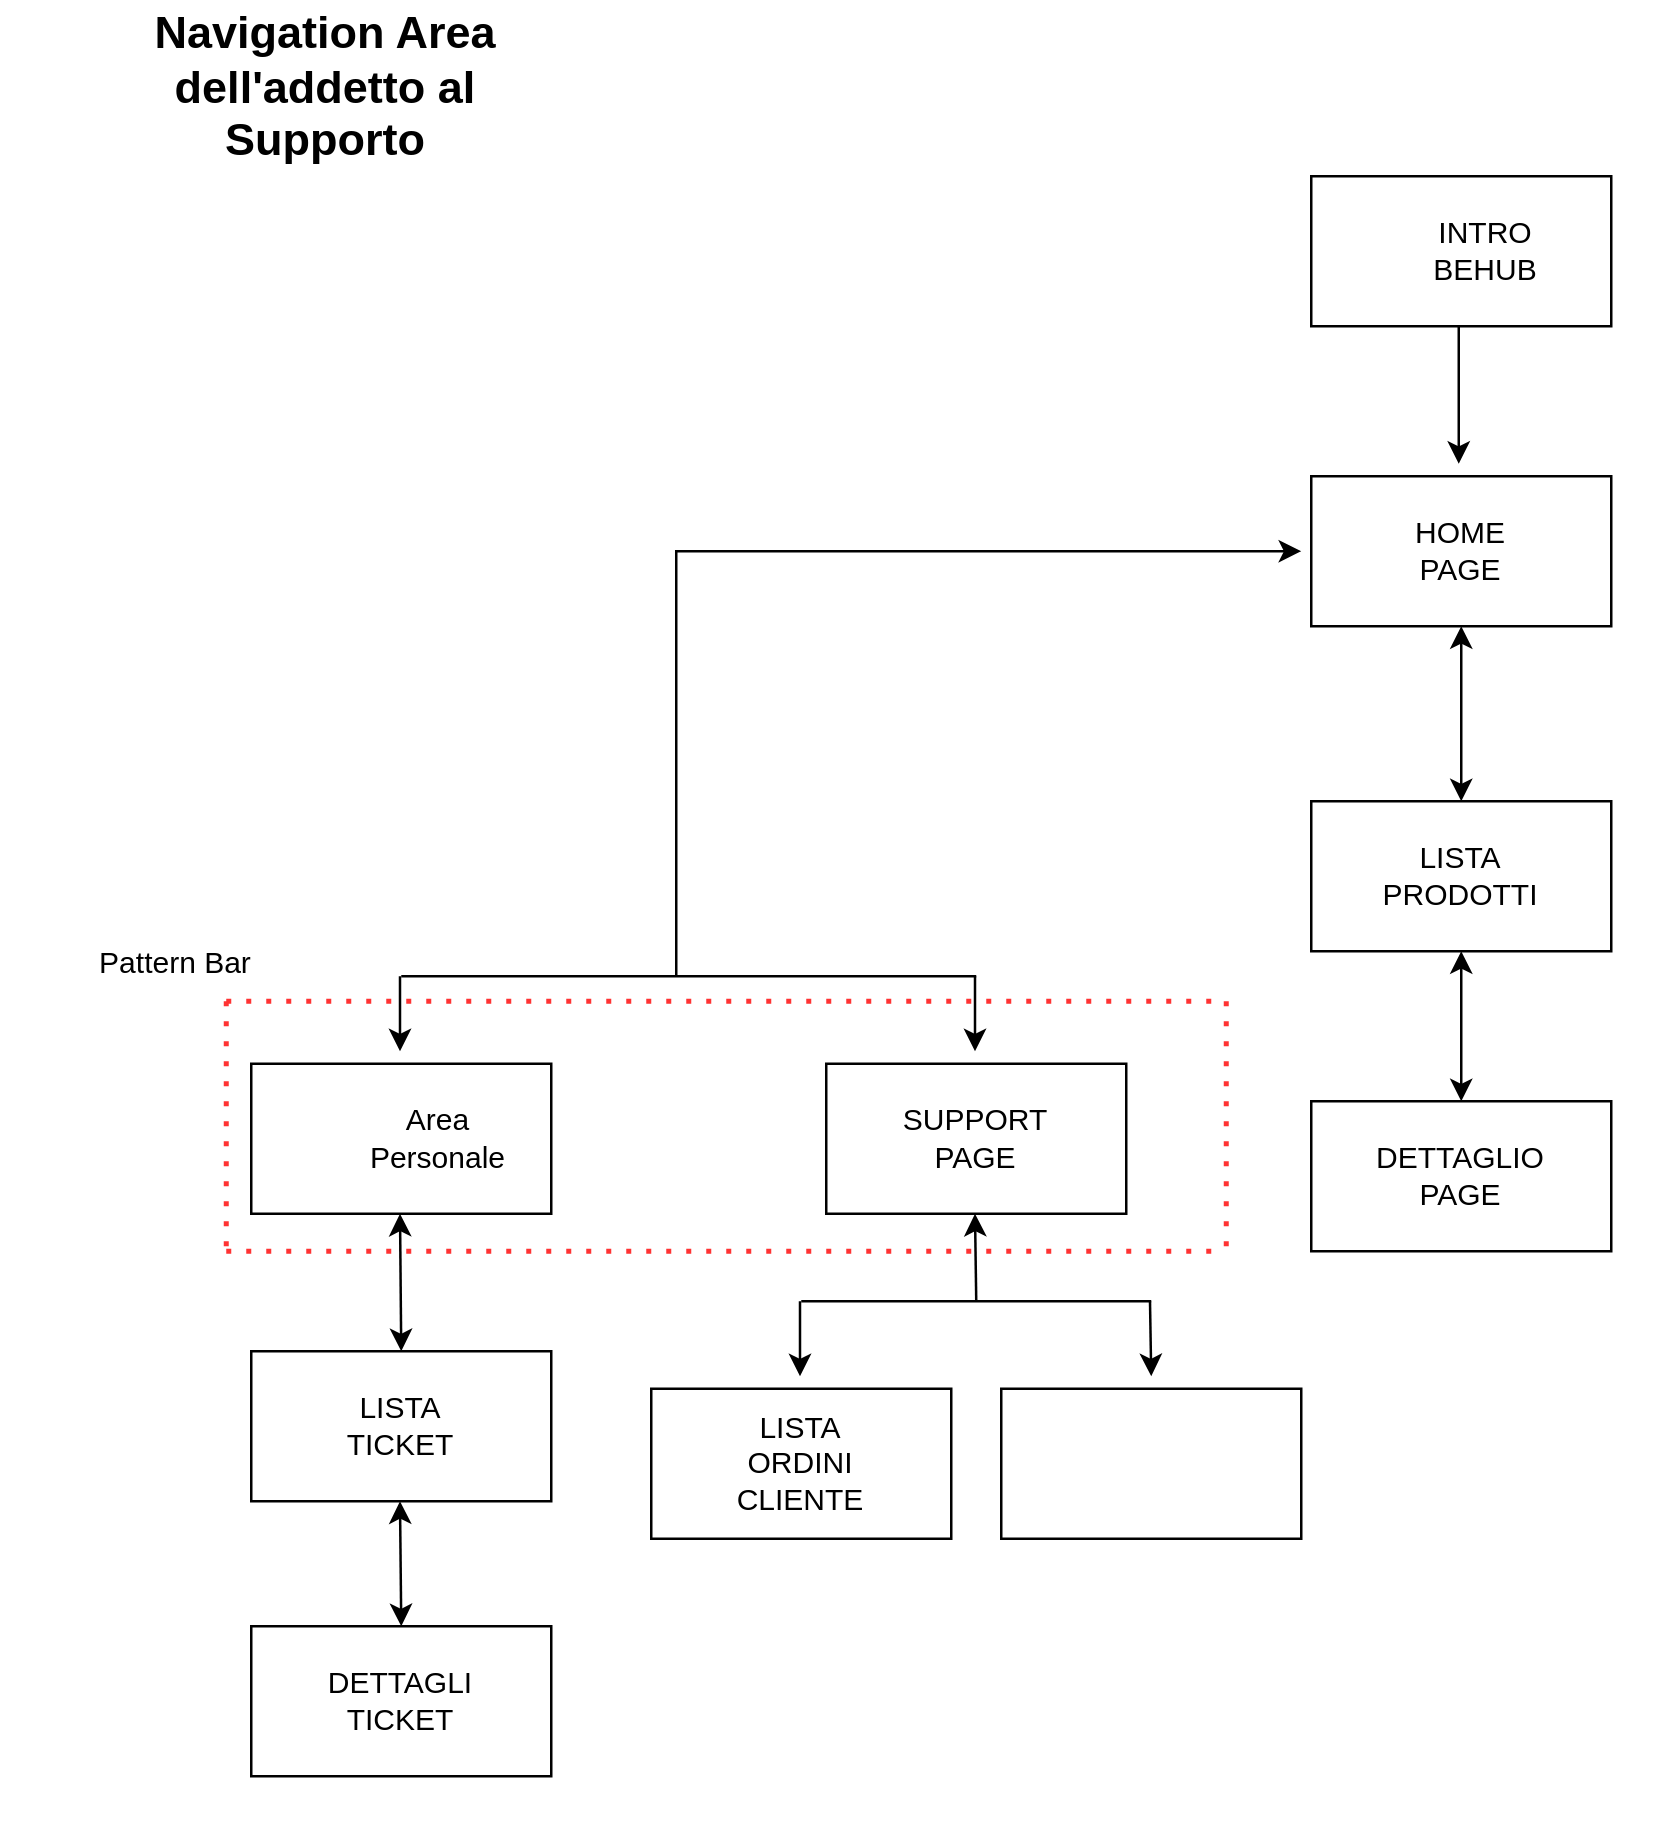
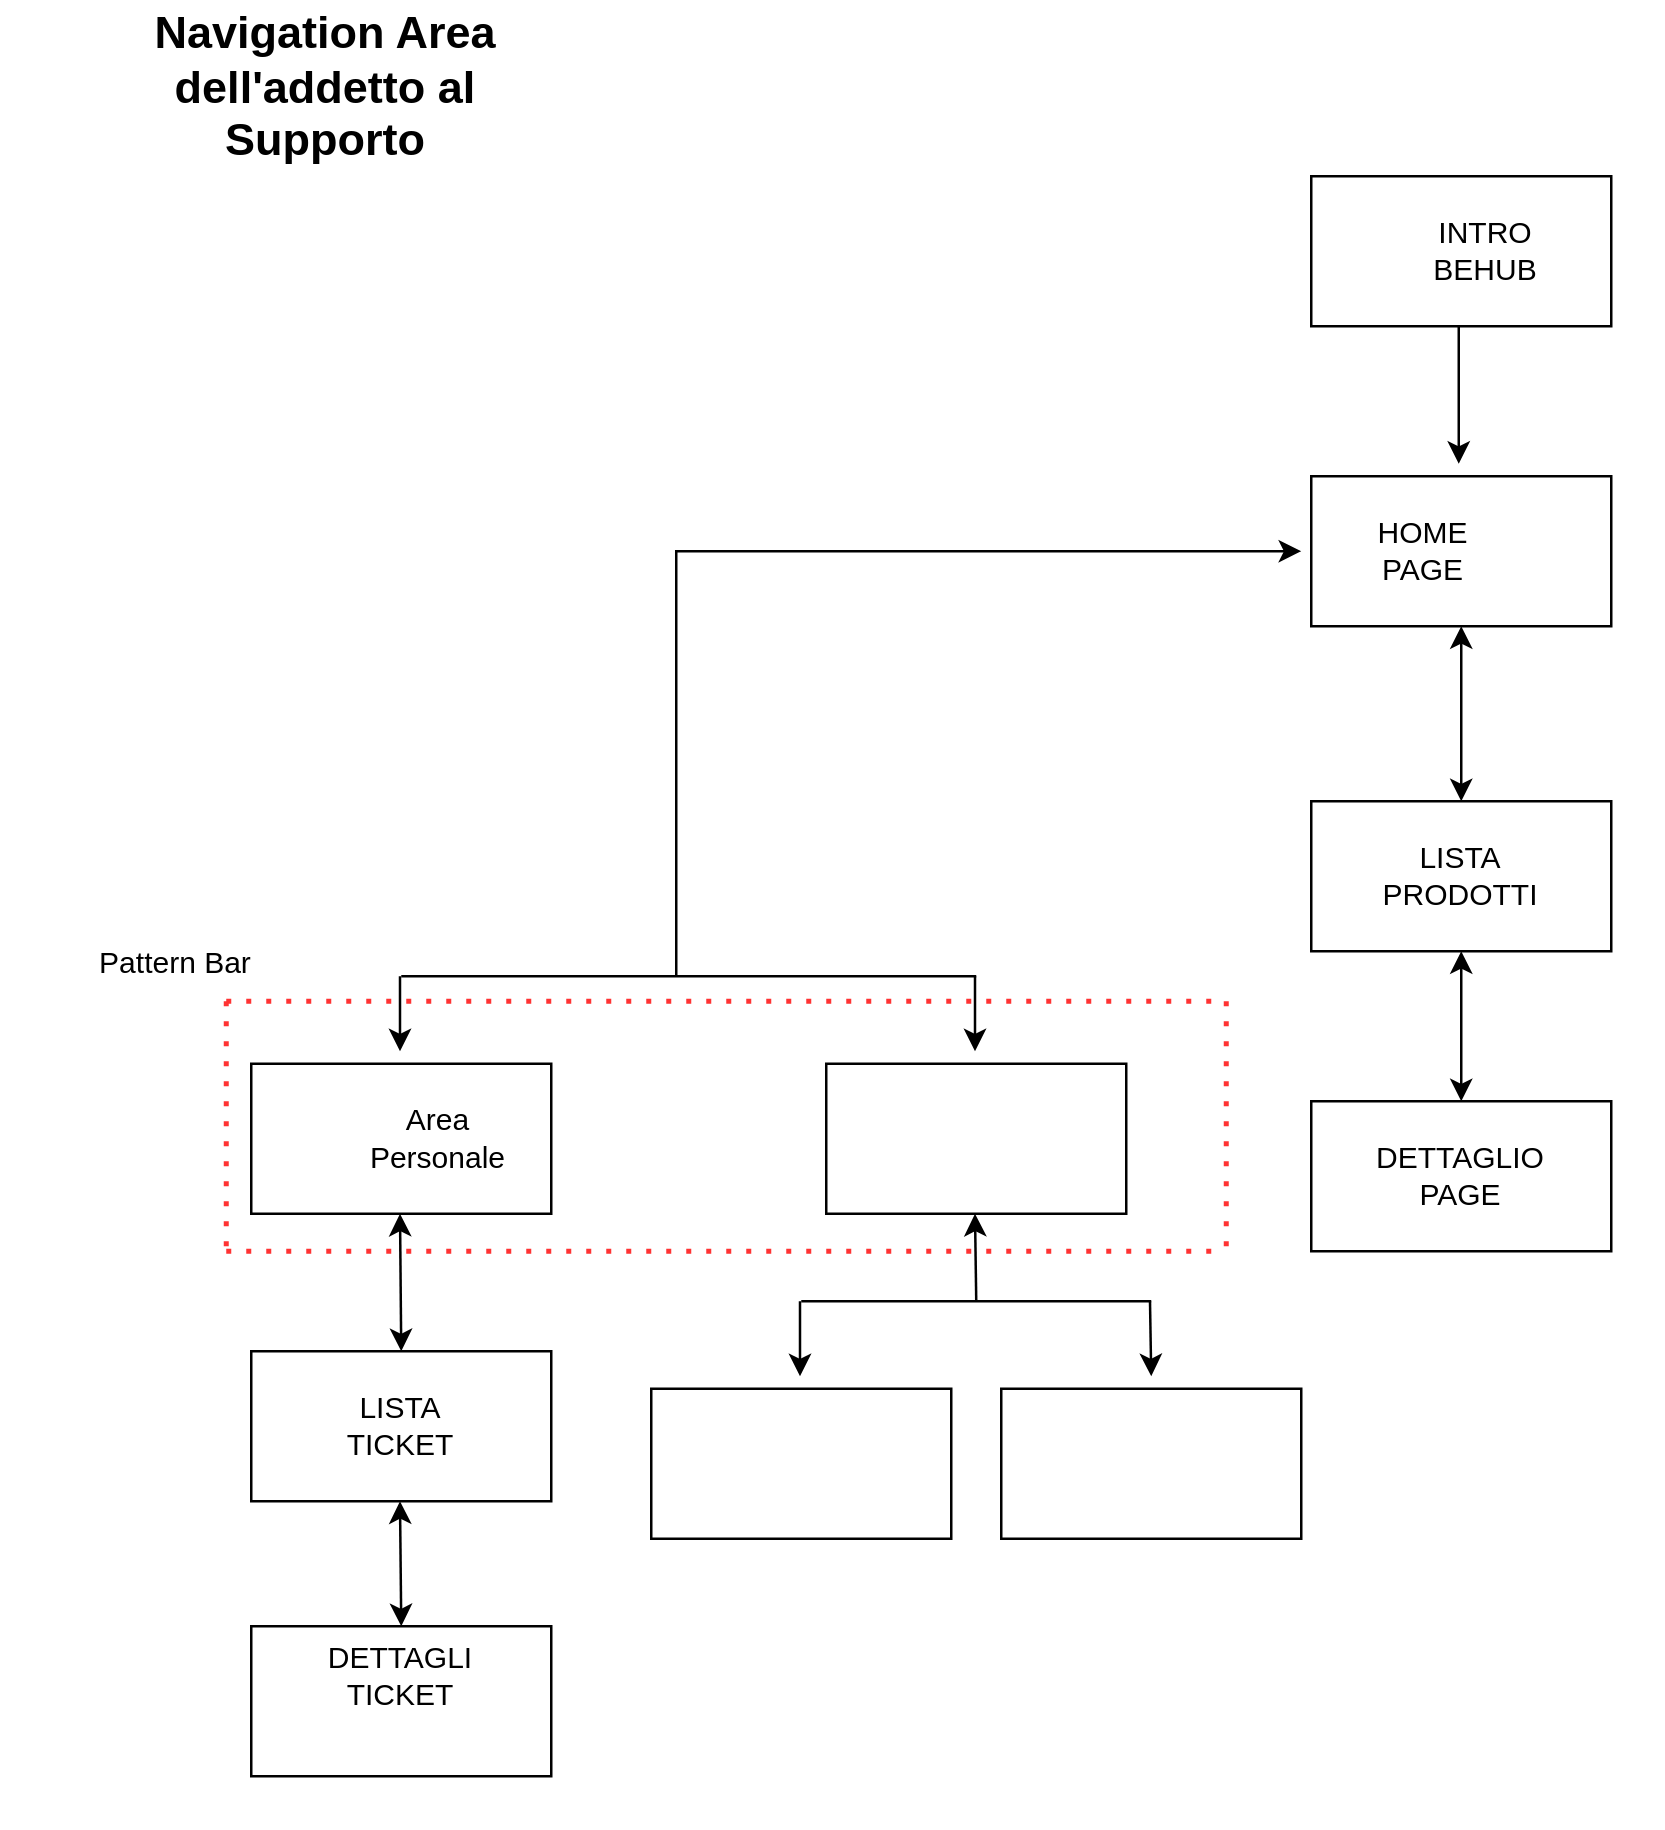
(1461, 551) -> (1424, 551)
(976, 1139) -> none
(801, 1464) -> none
(401, 1701) -> (401, 1676)
